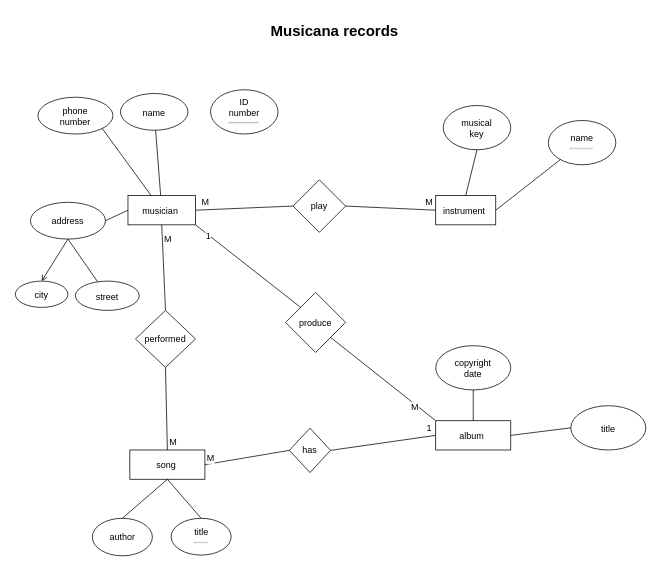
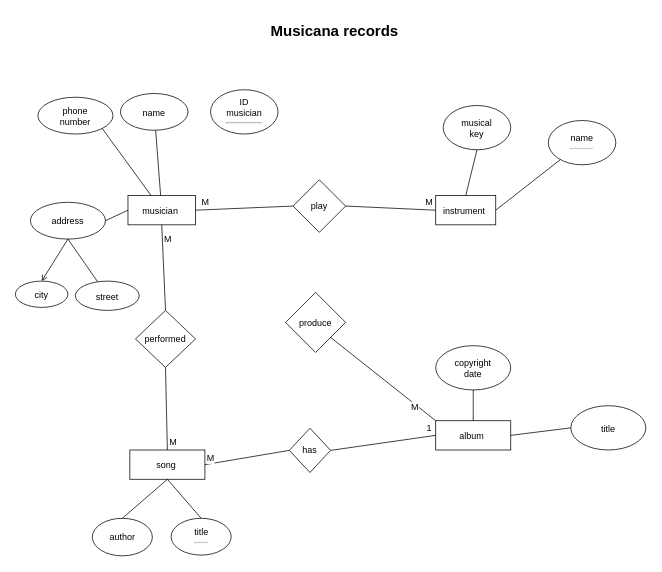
(244, 112) -> (244, 112)
(248, 266) -> none
